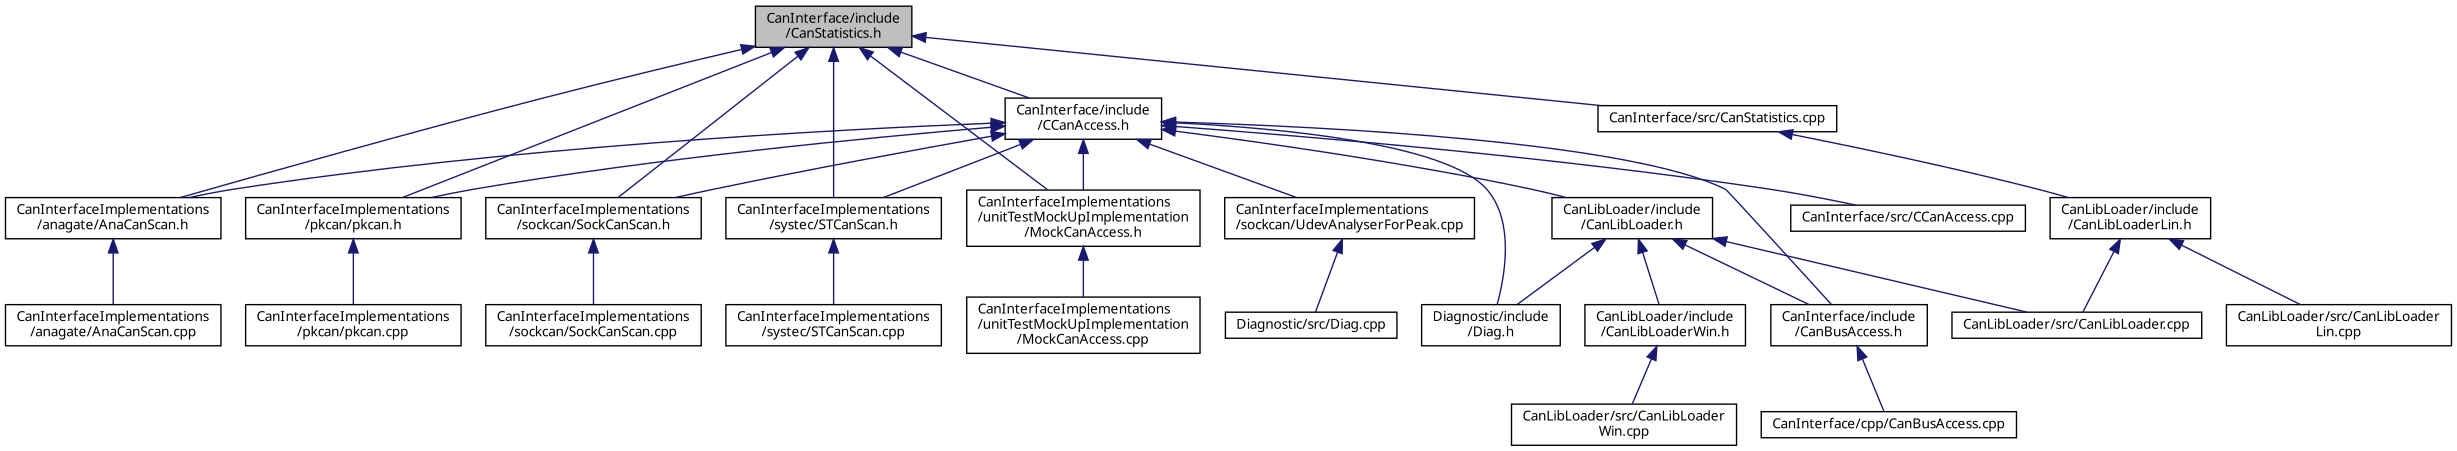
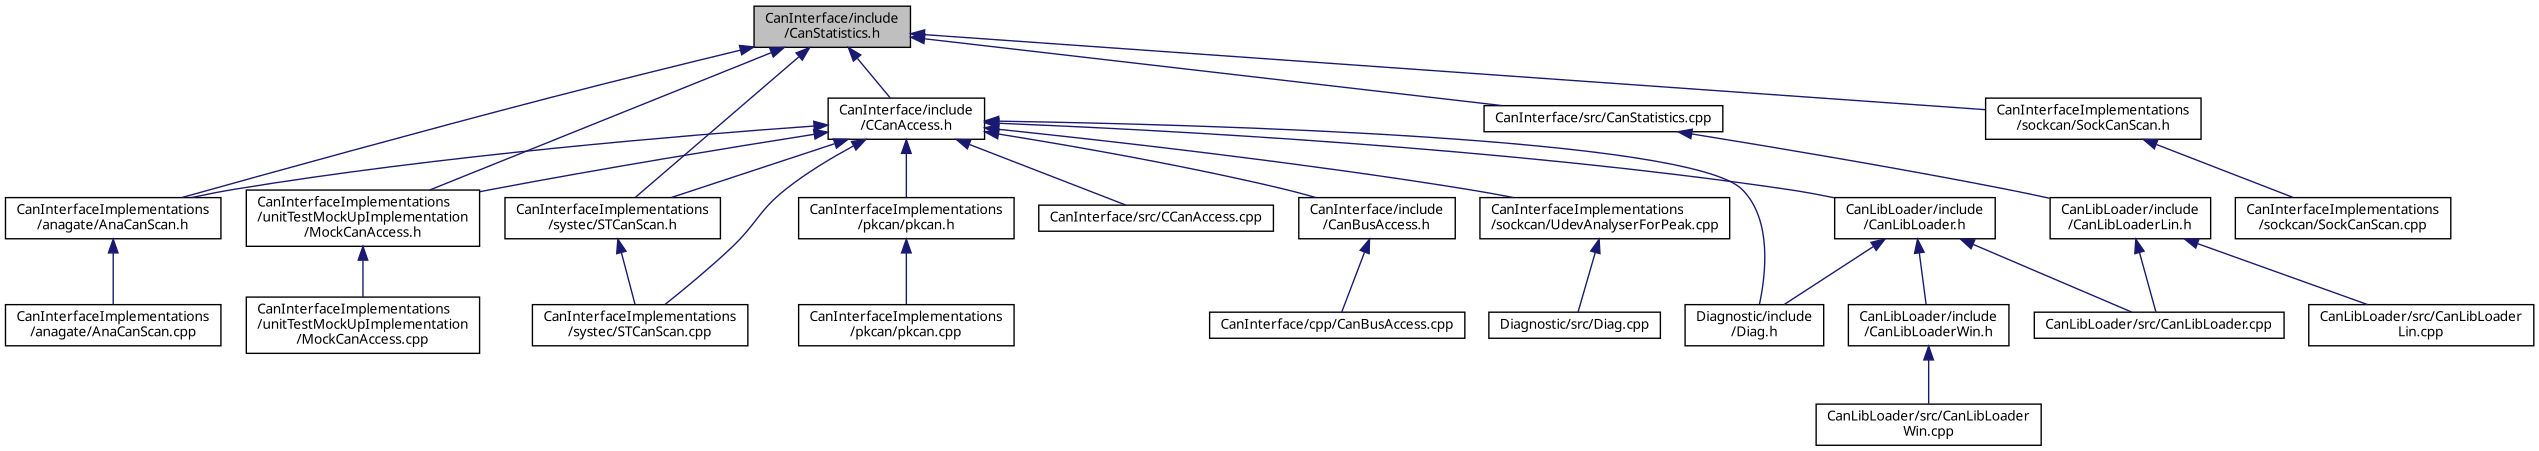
(587, 125) -> none
(825, 167) -> (756, 220)
(1747, 275) -> none
